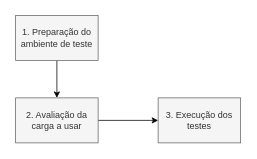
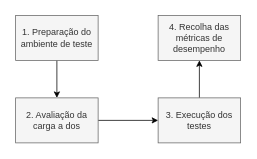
none -> (199, 38)
none -> (199, 82)
(57, 120) -> (57, 120)
